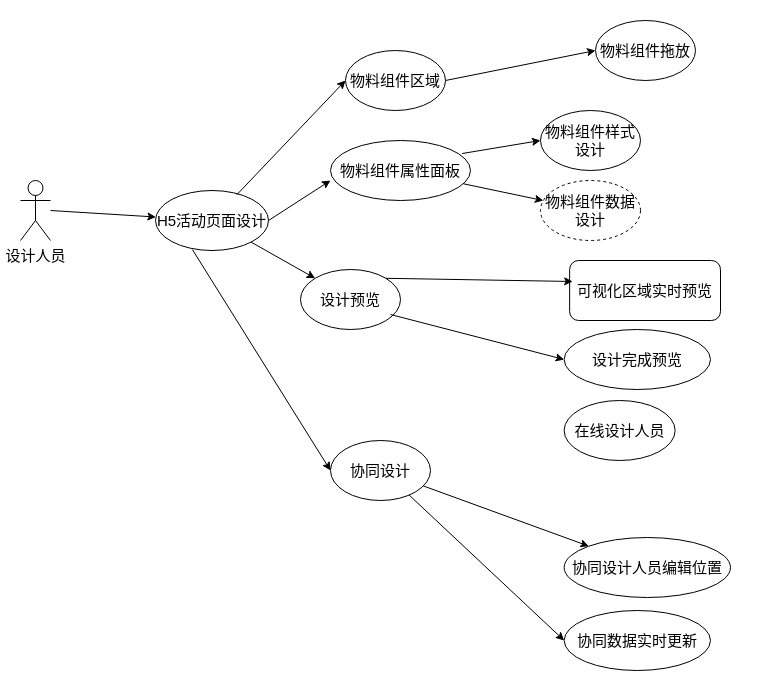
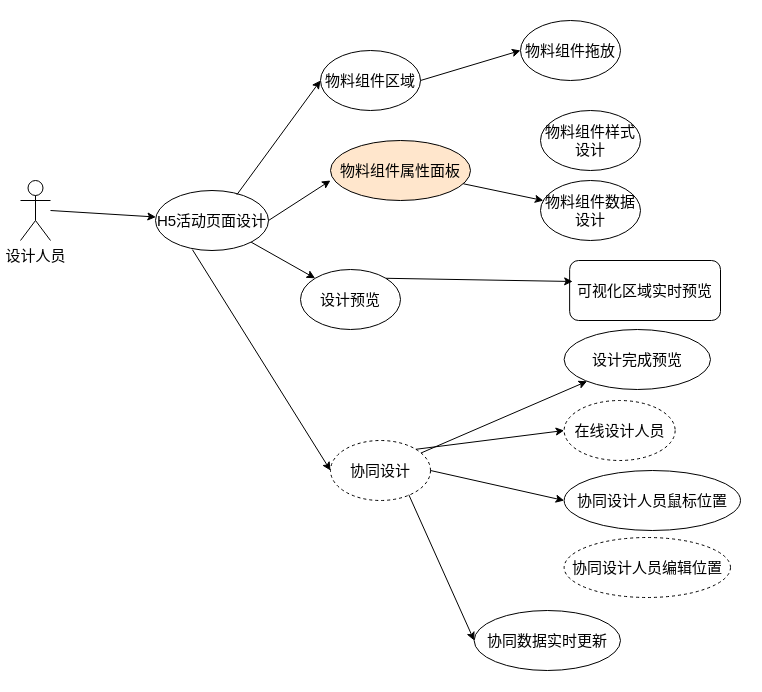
(646, 51) -> (571, 51)
(396, 81) -> (371, 81)
(498, 148) -> none
(401, 171) -> (401, 171)
(591, 211) -> (591, 211)
(474, 336) -> none
(620, 431) -> (620, 431)
none -> (496, 439)
(381, 471) -> (381, 471)
none -> (494, 485)
none -> (652, 501)
(503, 515) -> (511, 414)
(647, 568) -> (647, 568)
(637, 641) -> (547, 641)
